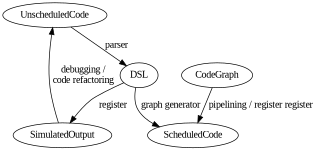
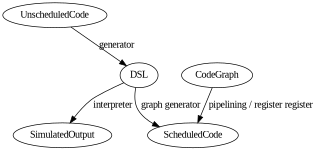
(115, 45) -> (115, 45)
(49, 79) -> none
(112, 105) -> (112, 105)
